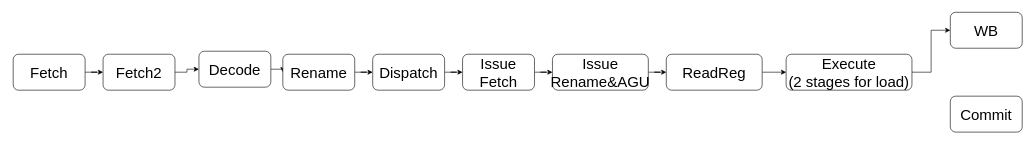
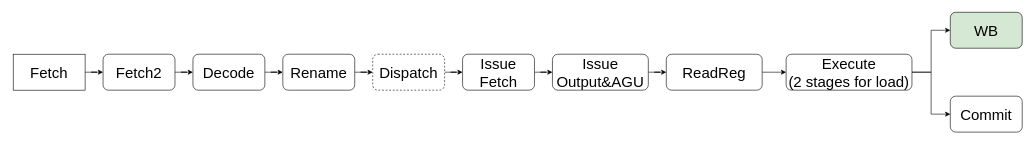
(987, 30) -> (987, 30)
(234, 69) -> (228, 72)
(48, 72) -> (48, 72)
(408, 72) -> (408, 72)
(600, 72) -> (600, 72)
none -> (945, 114)
